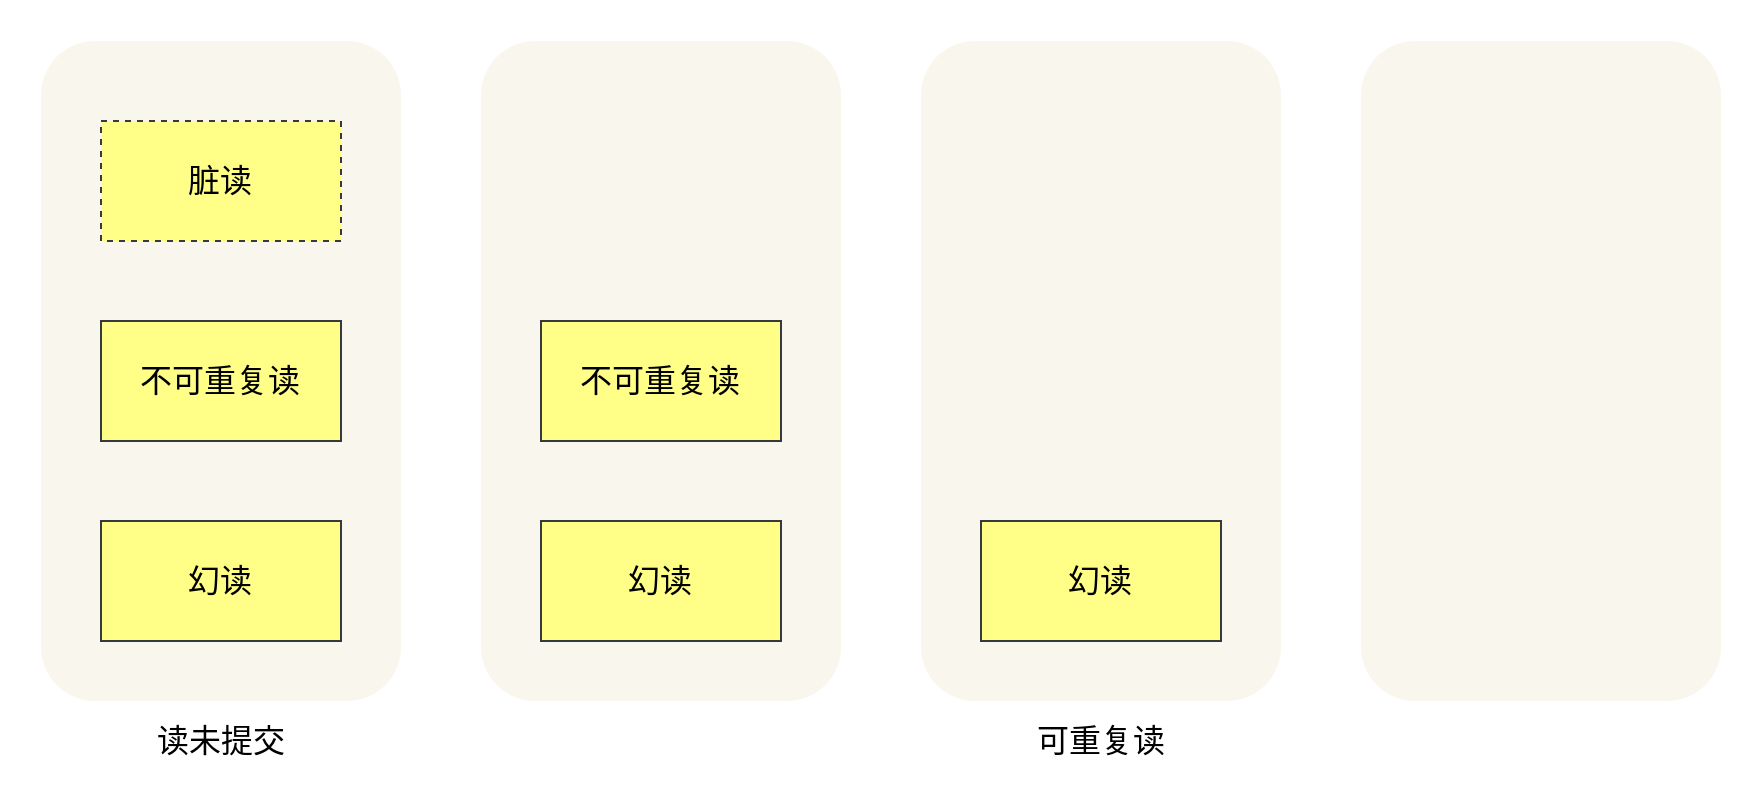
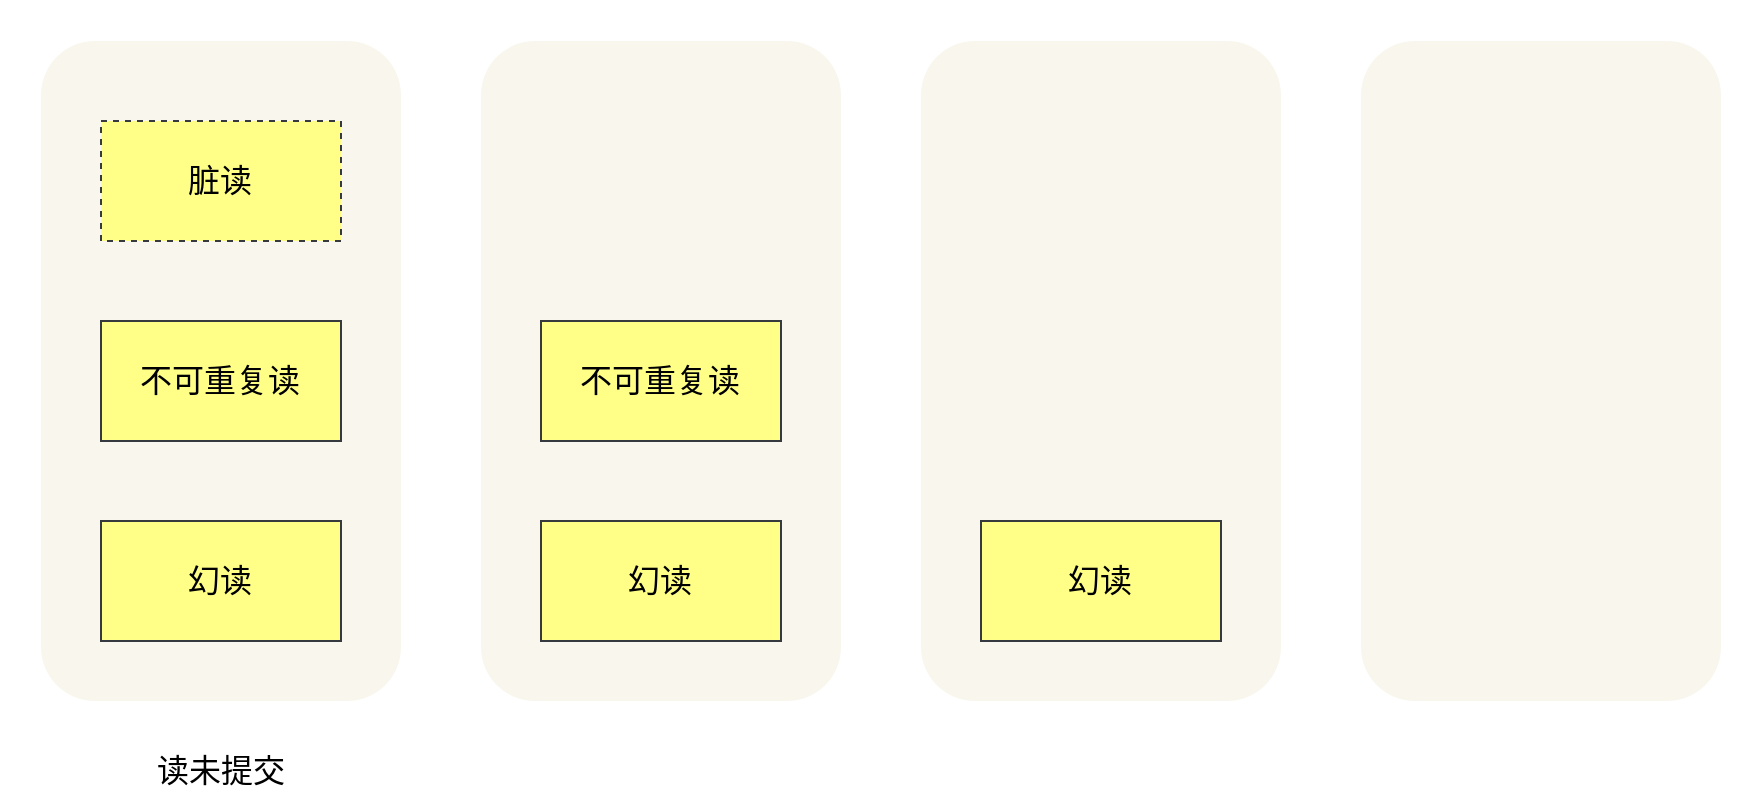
(221, 741) -> (221, 771)
(1101, 741) -> none
